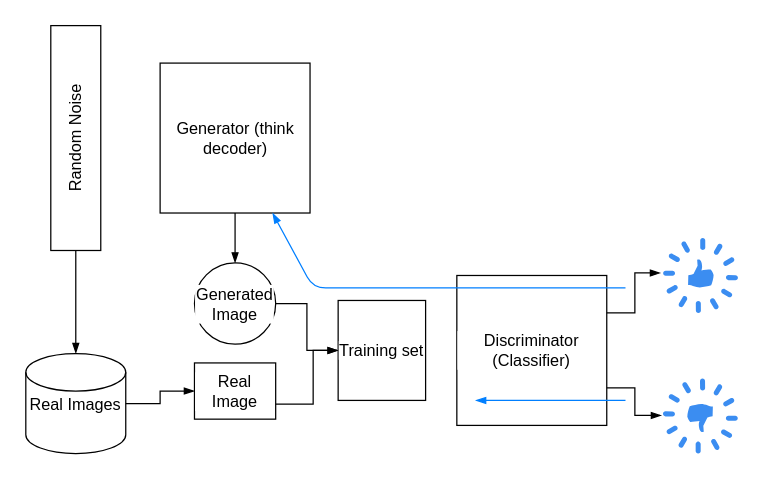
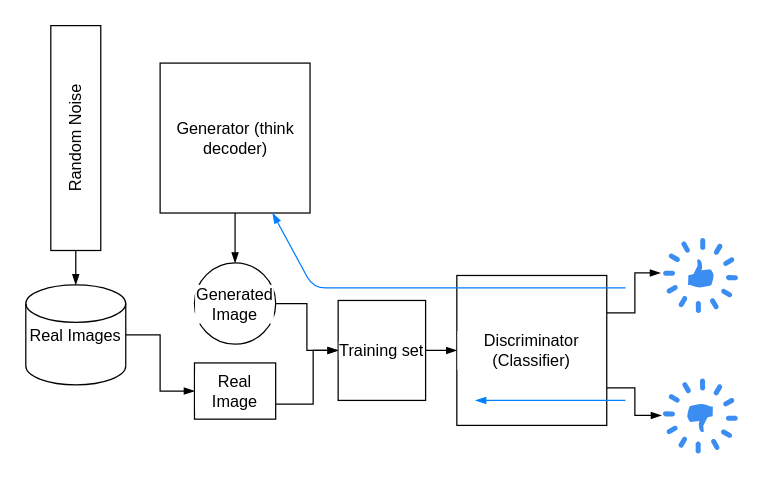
none -> (448, 351)
(76, 404) -> (76, 335)
